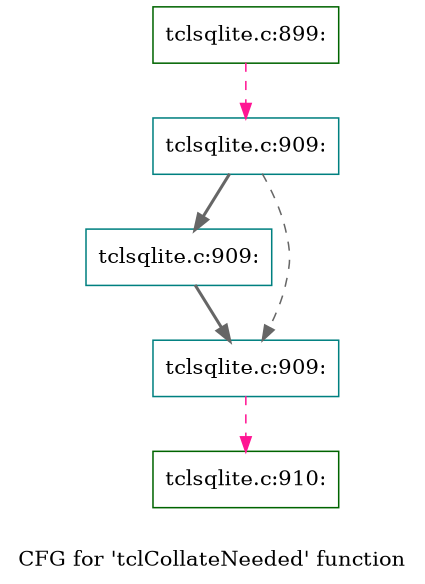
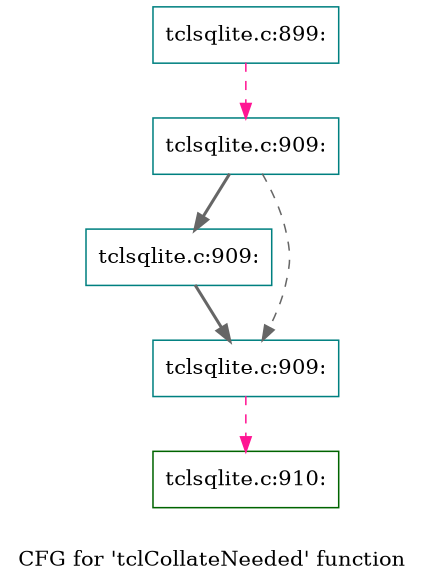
(246, 35) -> (246, 35)
